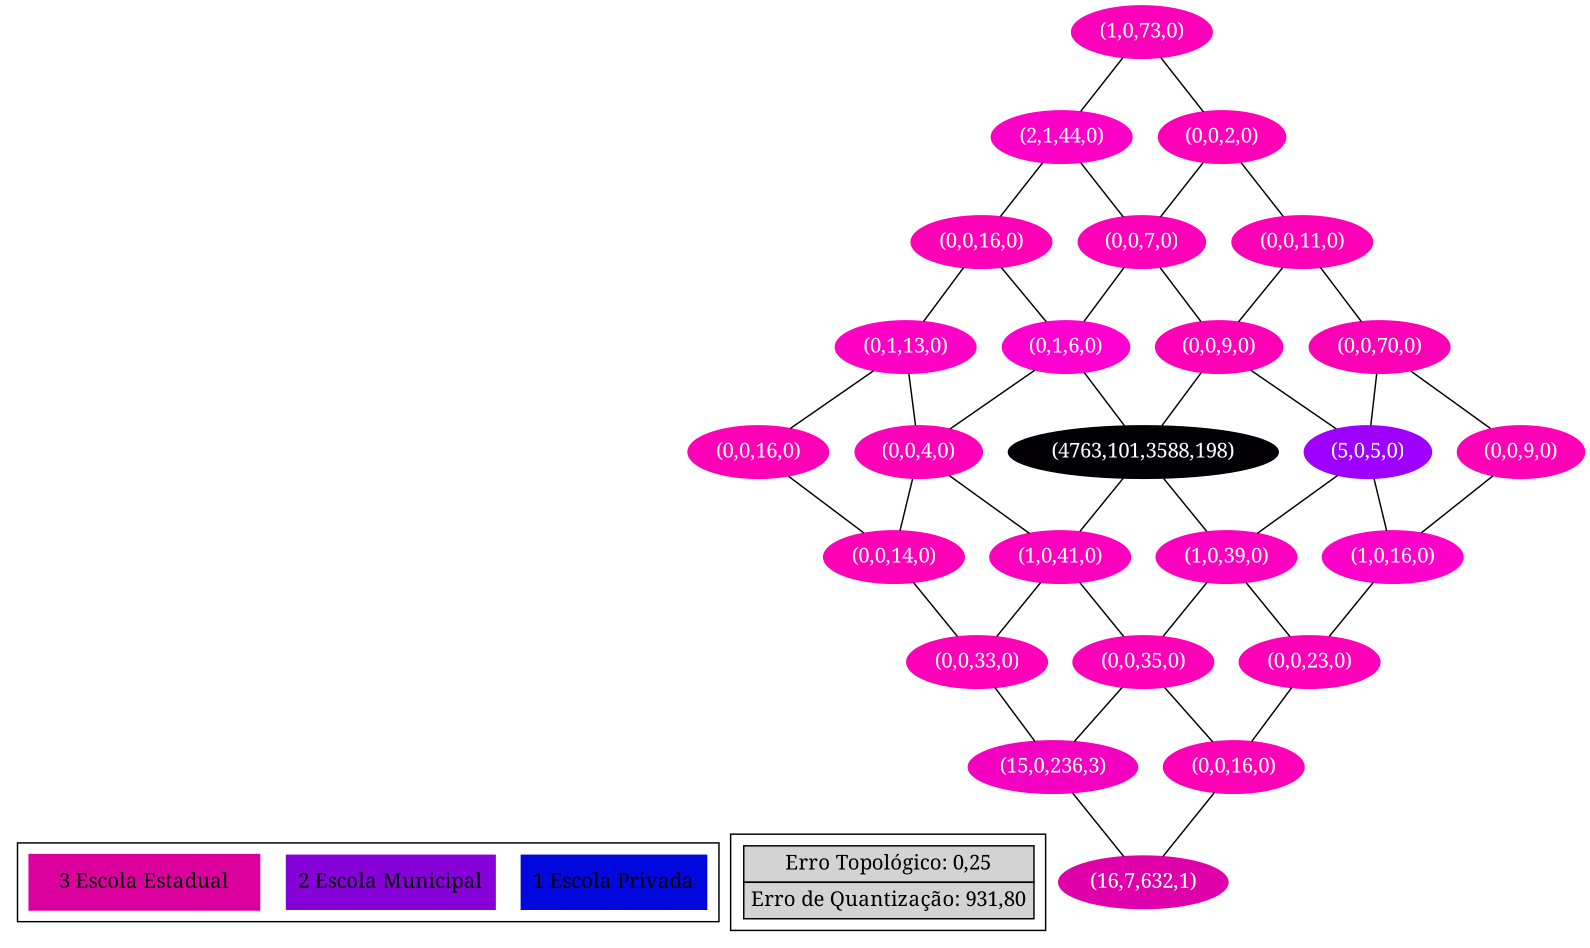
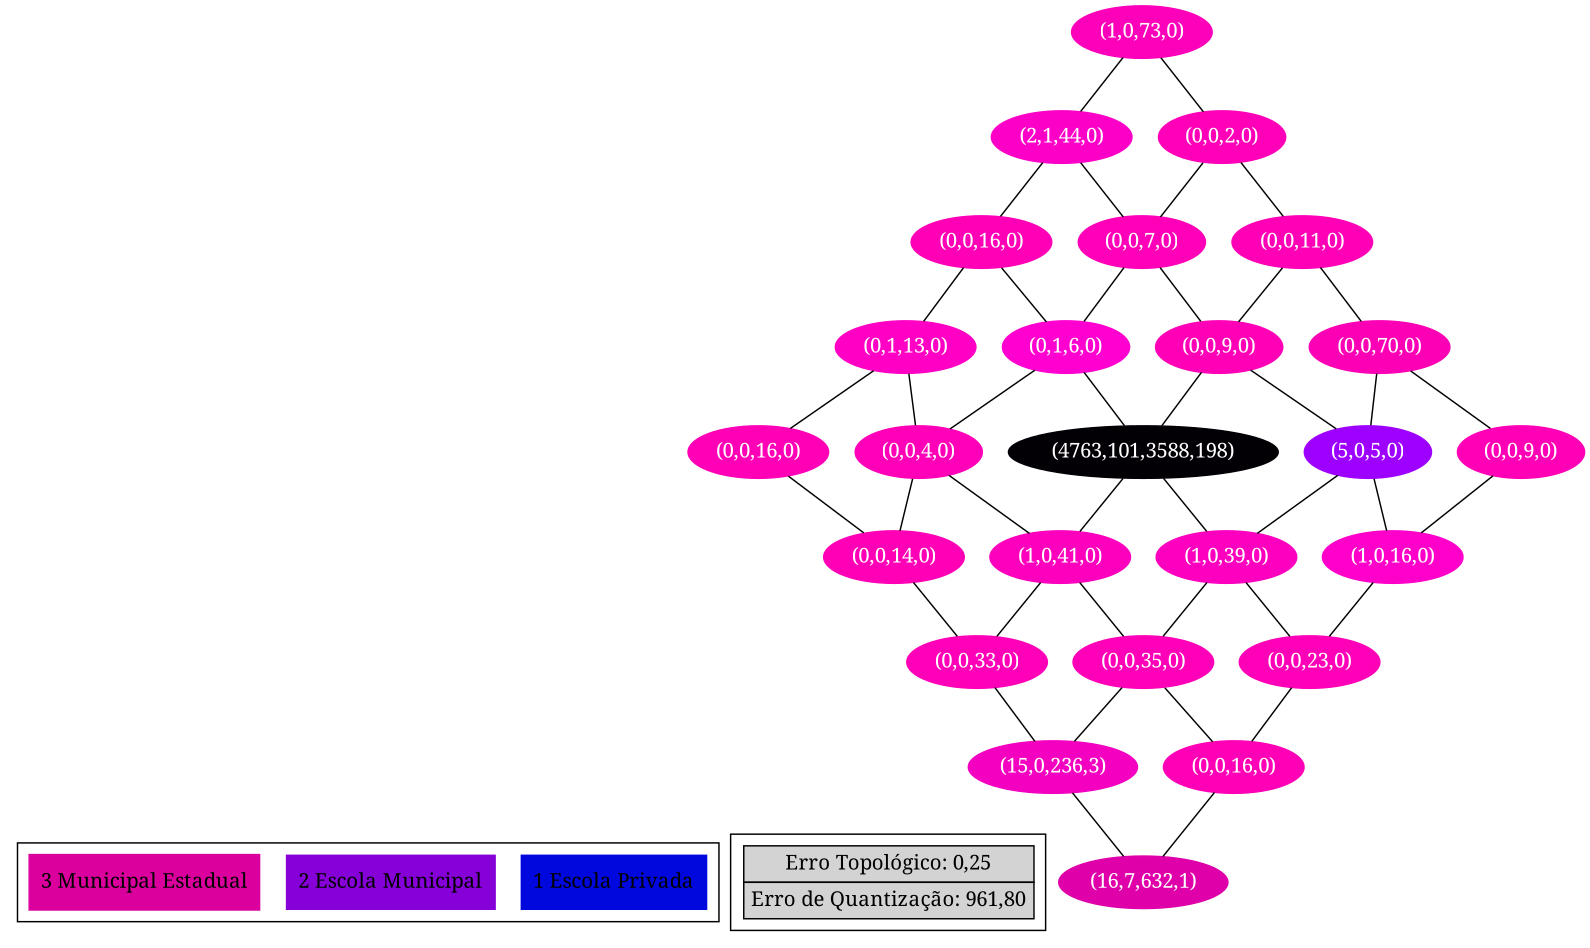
(144, 882) -> (144, 882)
(889, 900) -> (889, 900)
